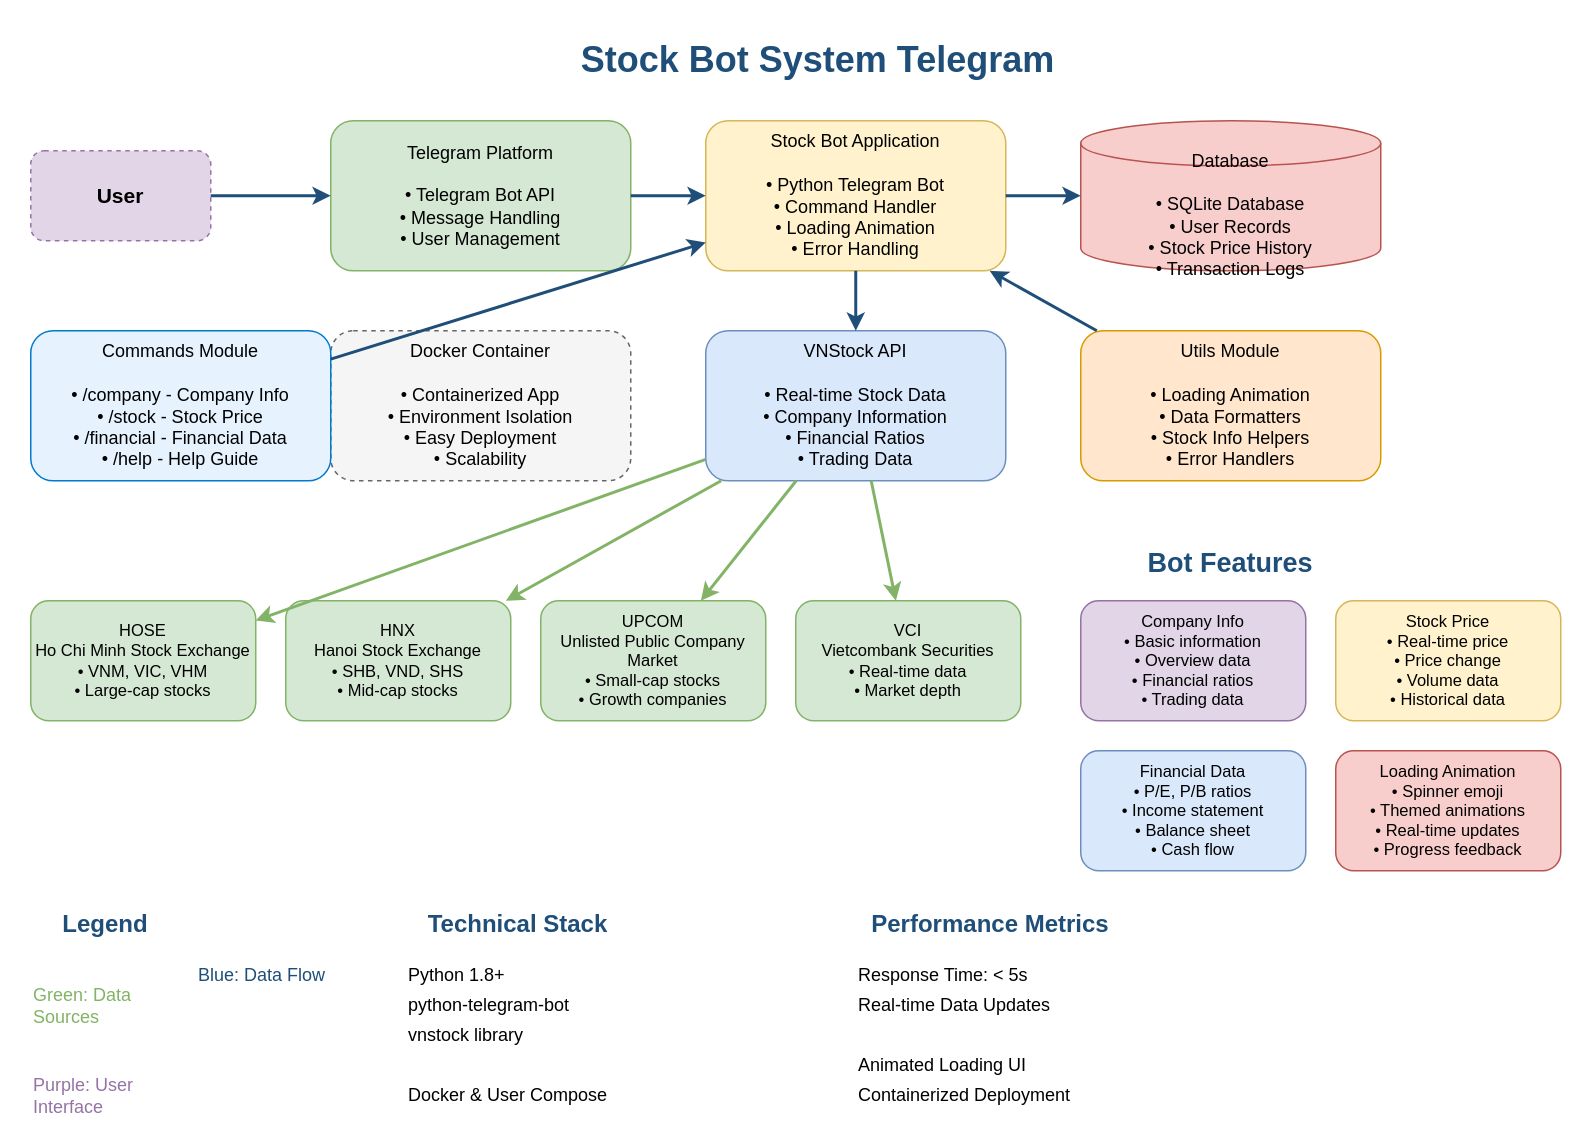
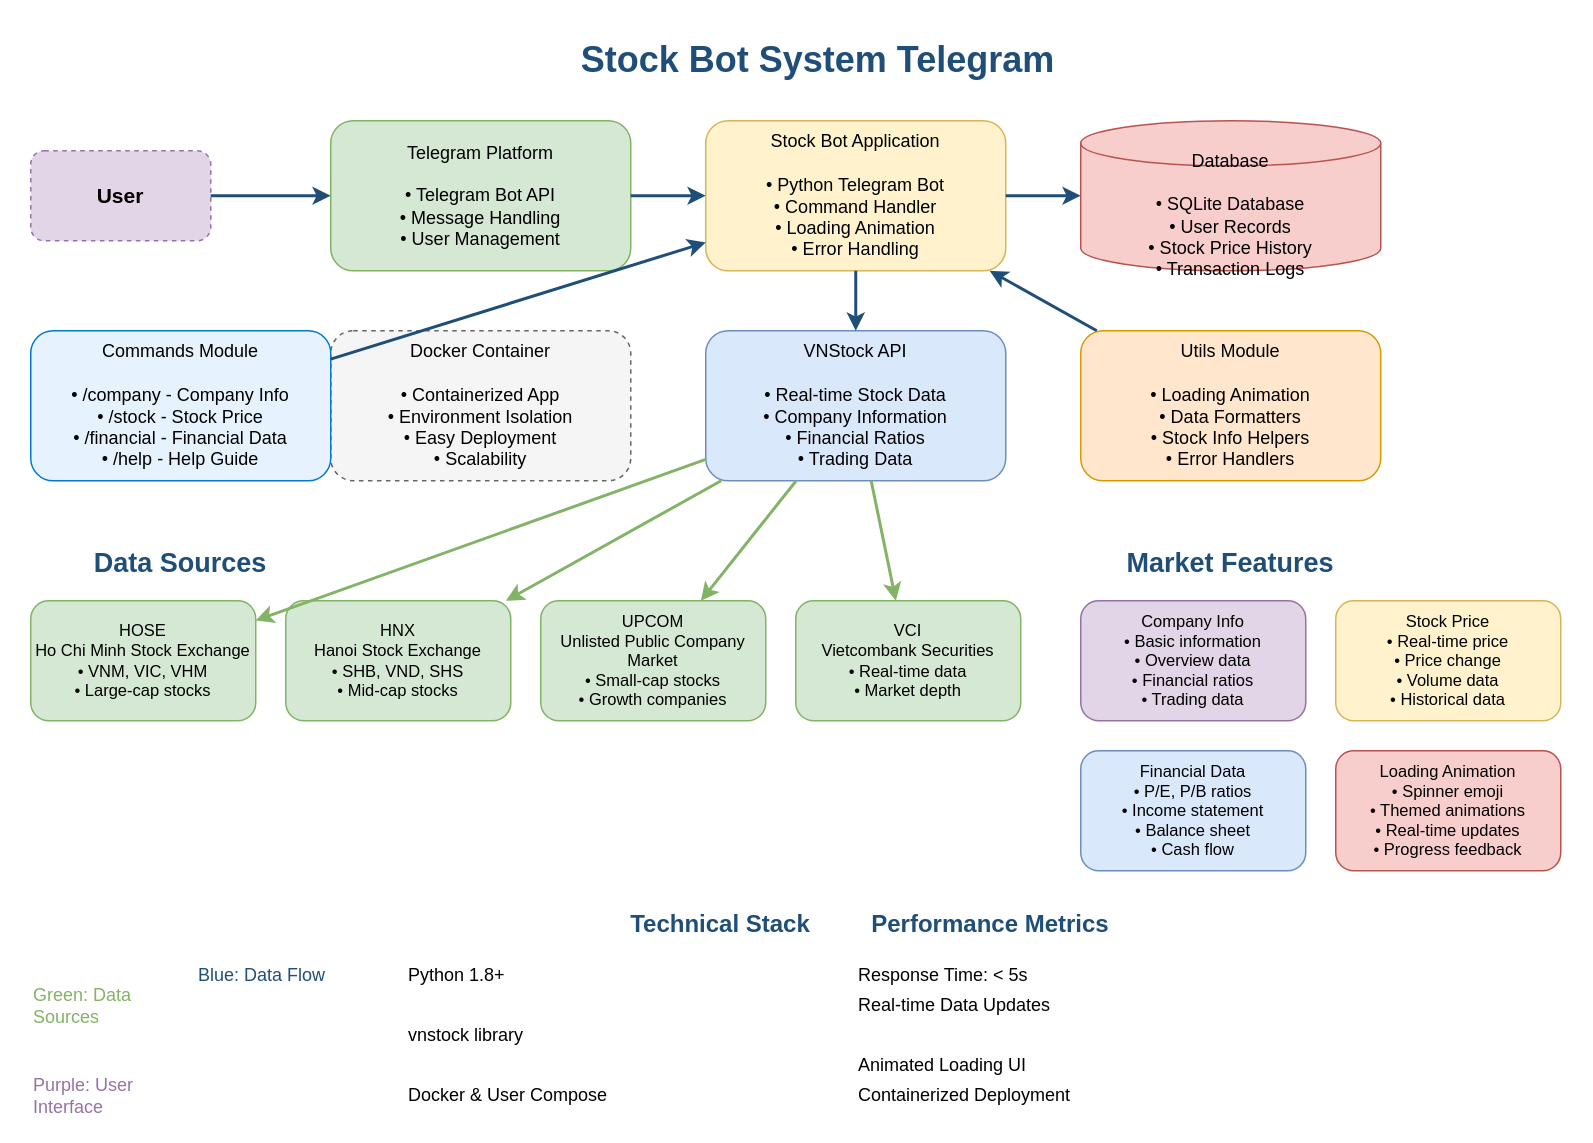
none -> (181, 563)
(1231, 563) -> (1231, 563)
(106, 923) -> none
(518, 923) -> (721, 923)
(518, 1006) -> none
